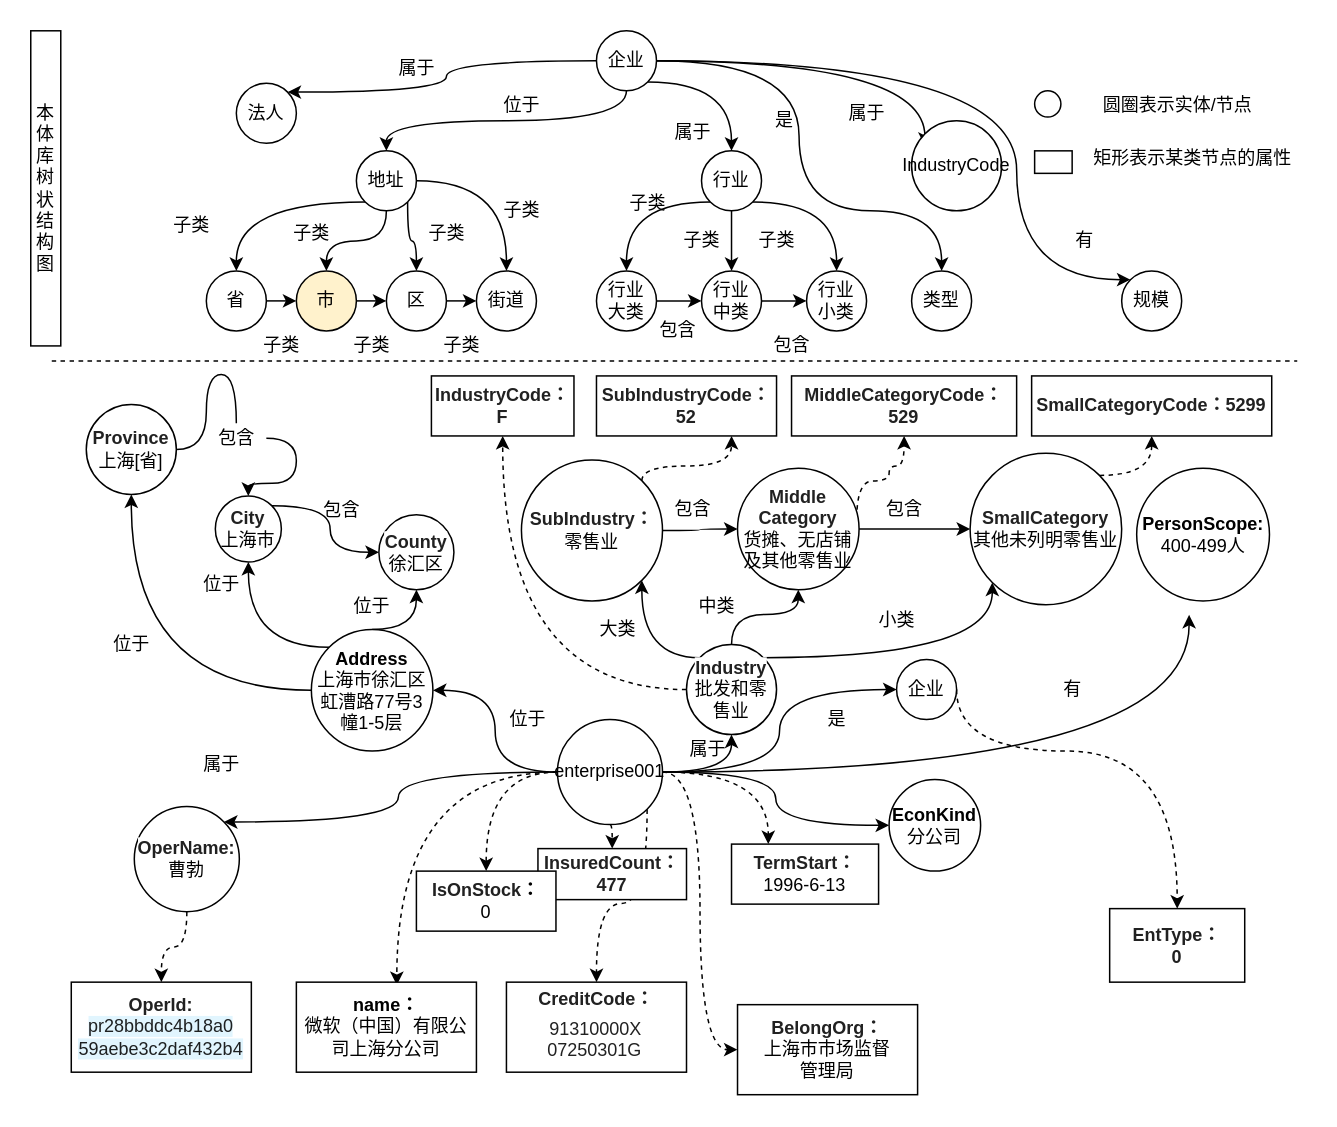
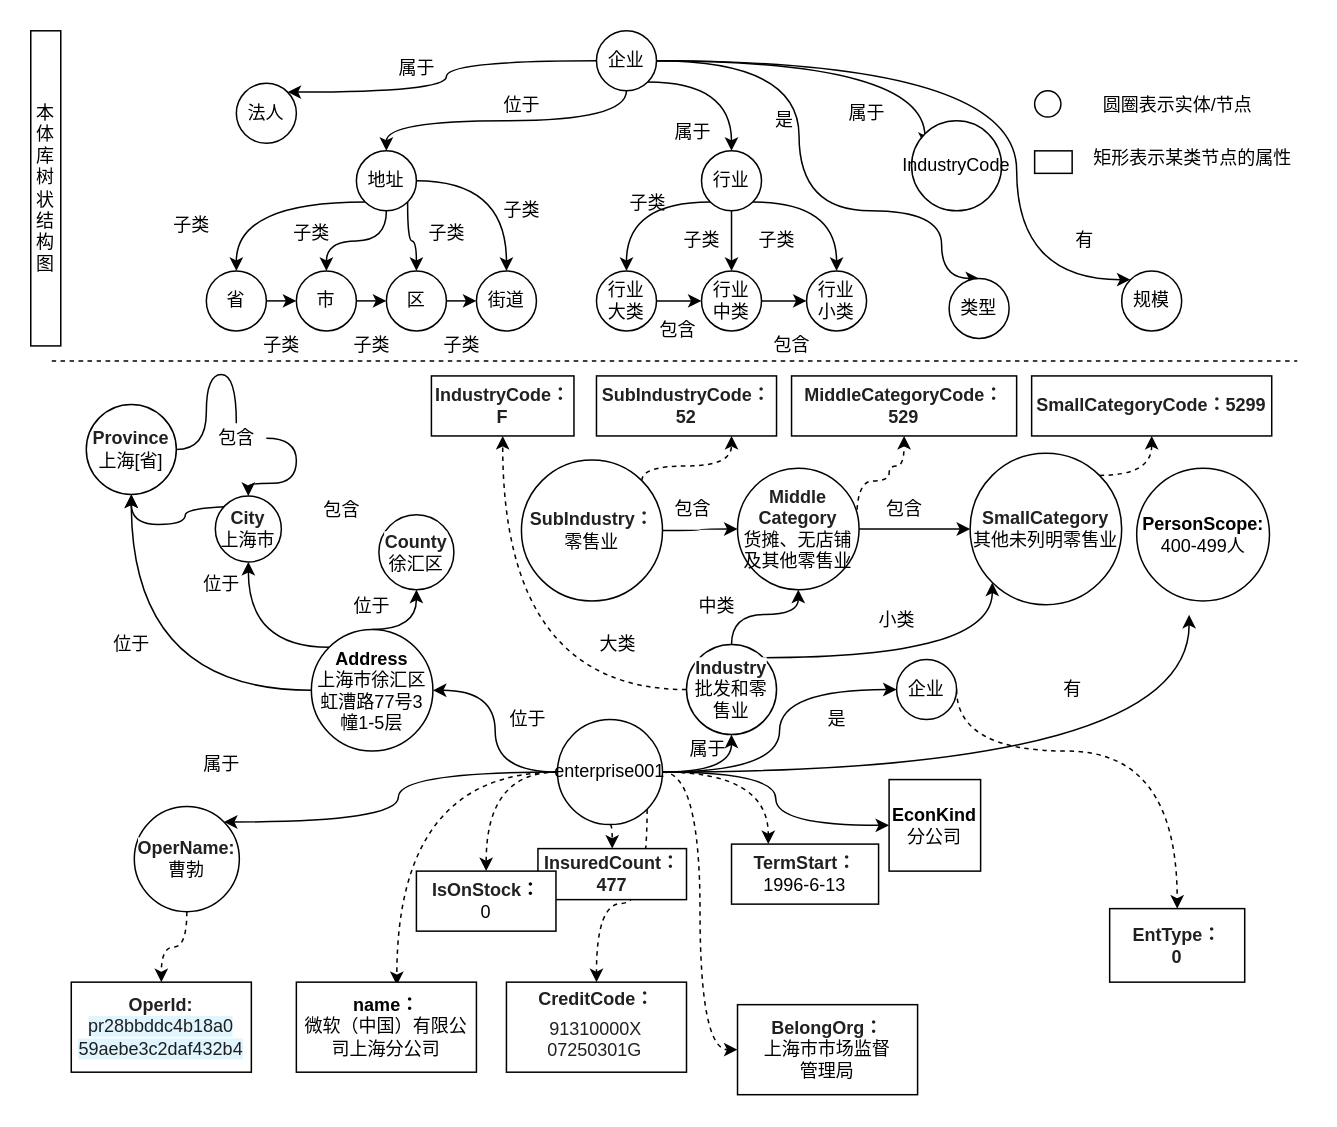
(326, 301) -> (326, 301)
(941, 301) -> (979, 308)
(328, 520) -> (179, 522)
(617, 629) -> (617, 644)
(654, 637) -> none
(935, 825) -> (935, 825)
